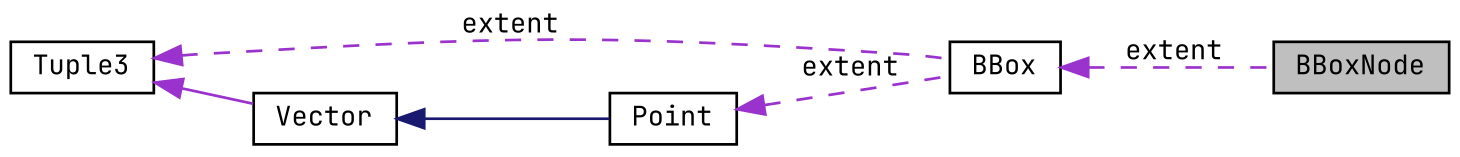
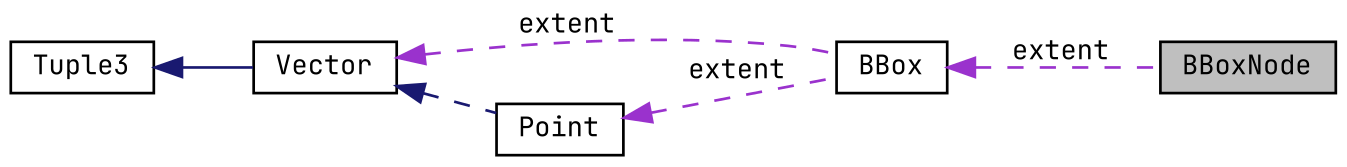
(565, 40) -> (630, 40)
(218, 96) -> (218, 67)
(517, 119) -> (460, 103)
